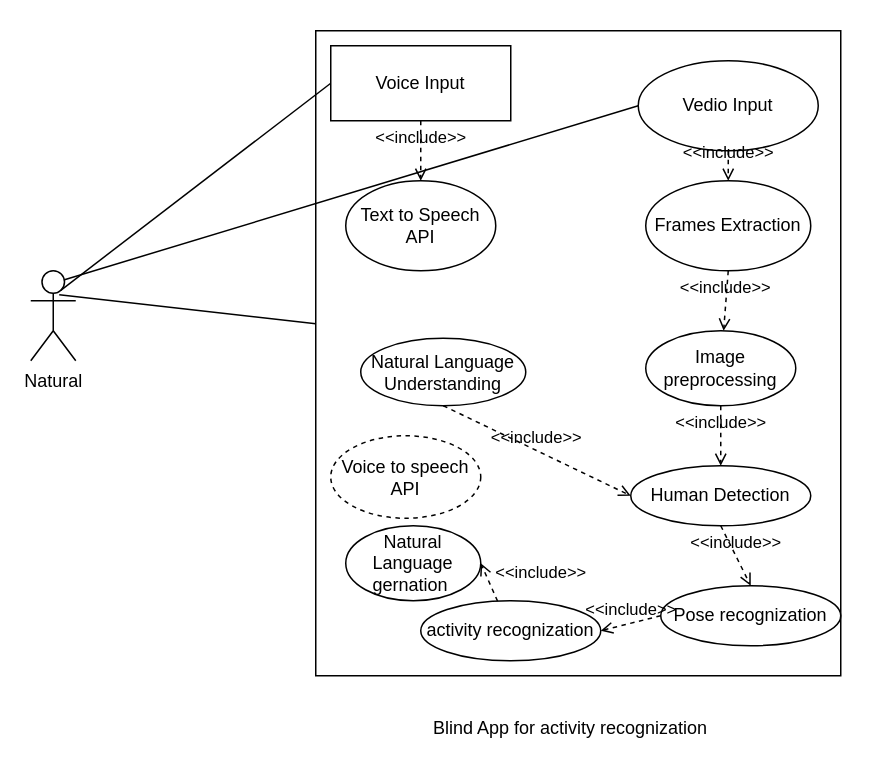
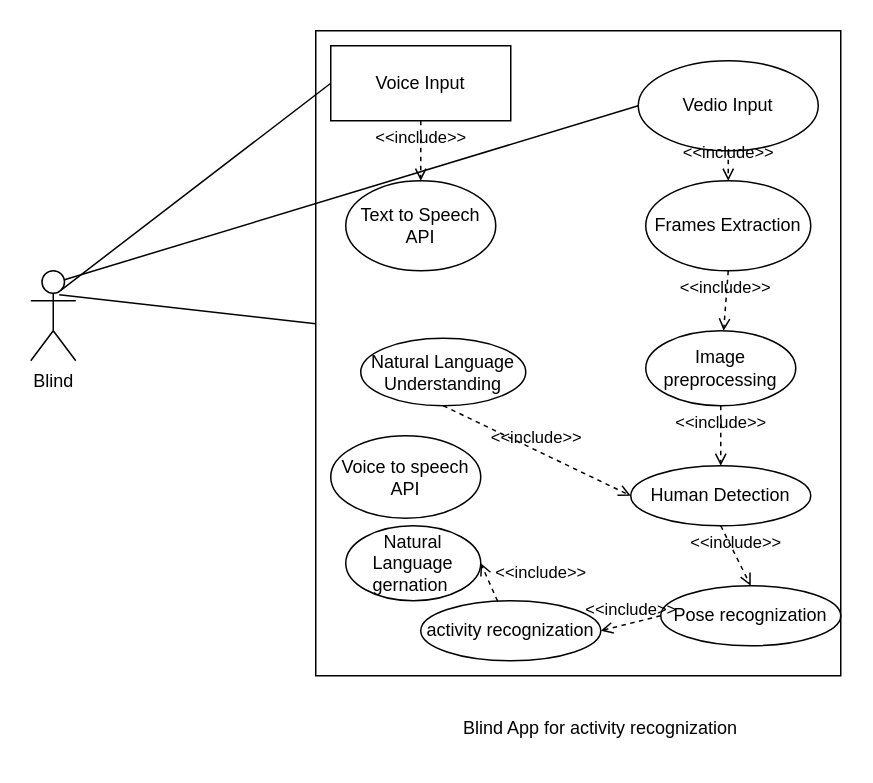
(54, 382) -> (54, 382)
(406, 477) -> (406, 477)
(571, 728) -> (601, 728)
